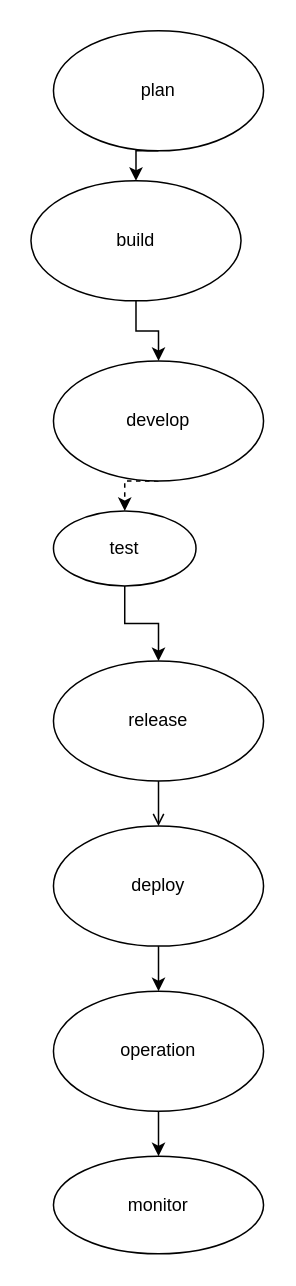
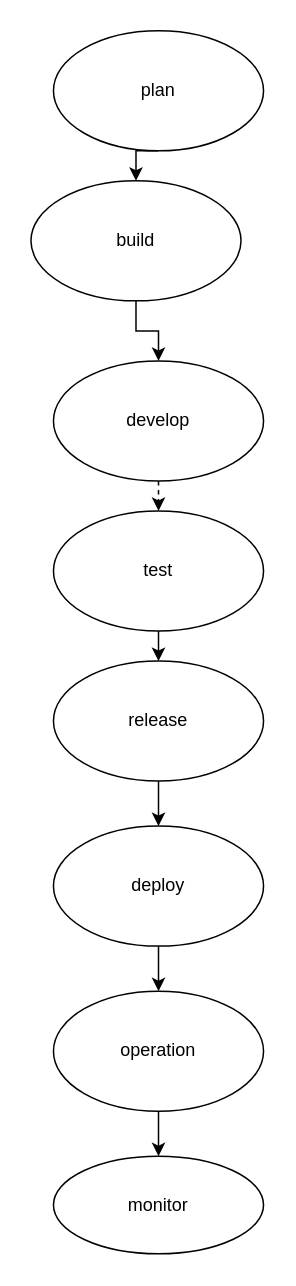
(125, 548) -> (158, 571)
(158, 817) -> (158, 814)
